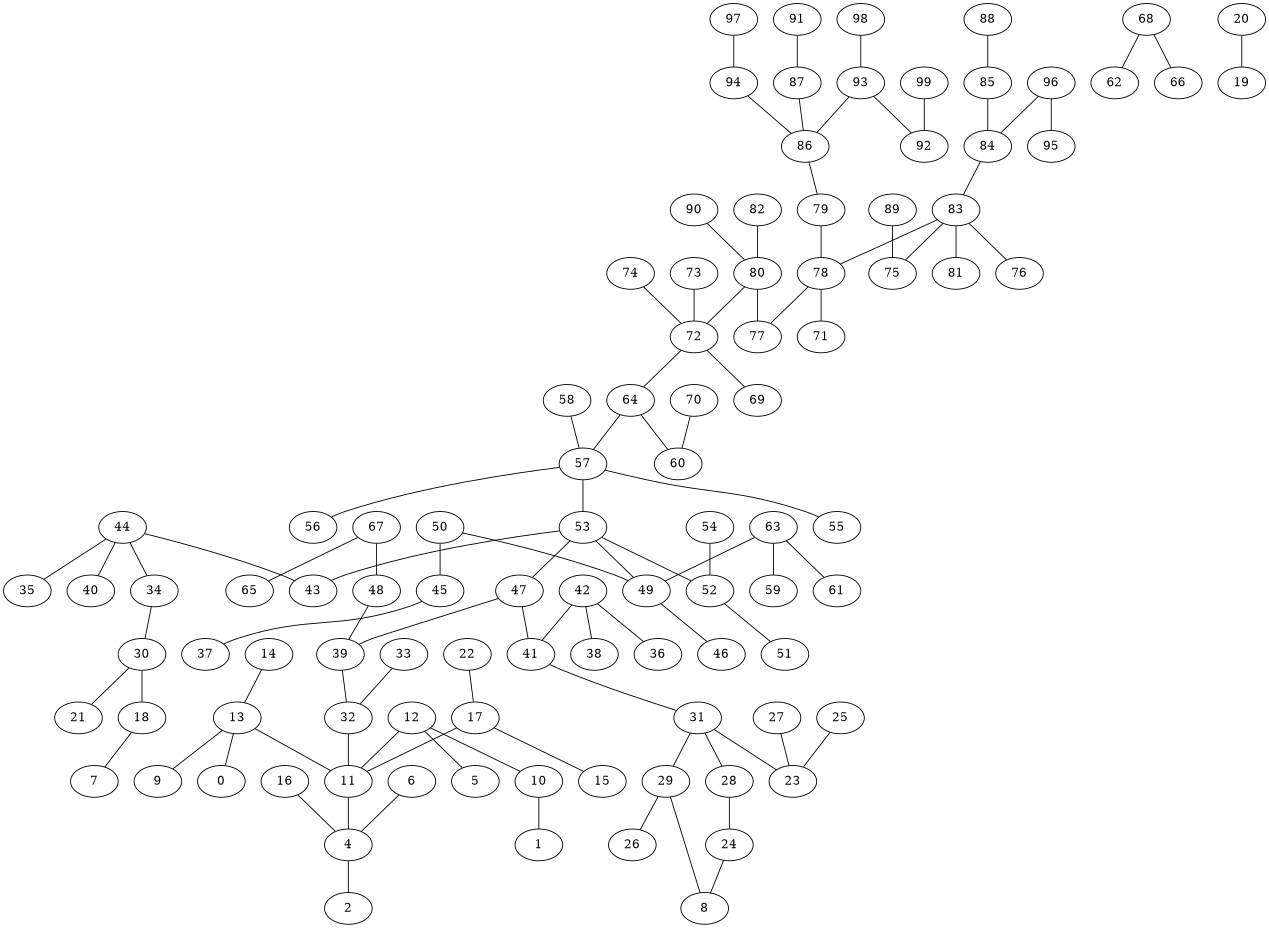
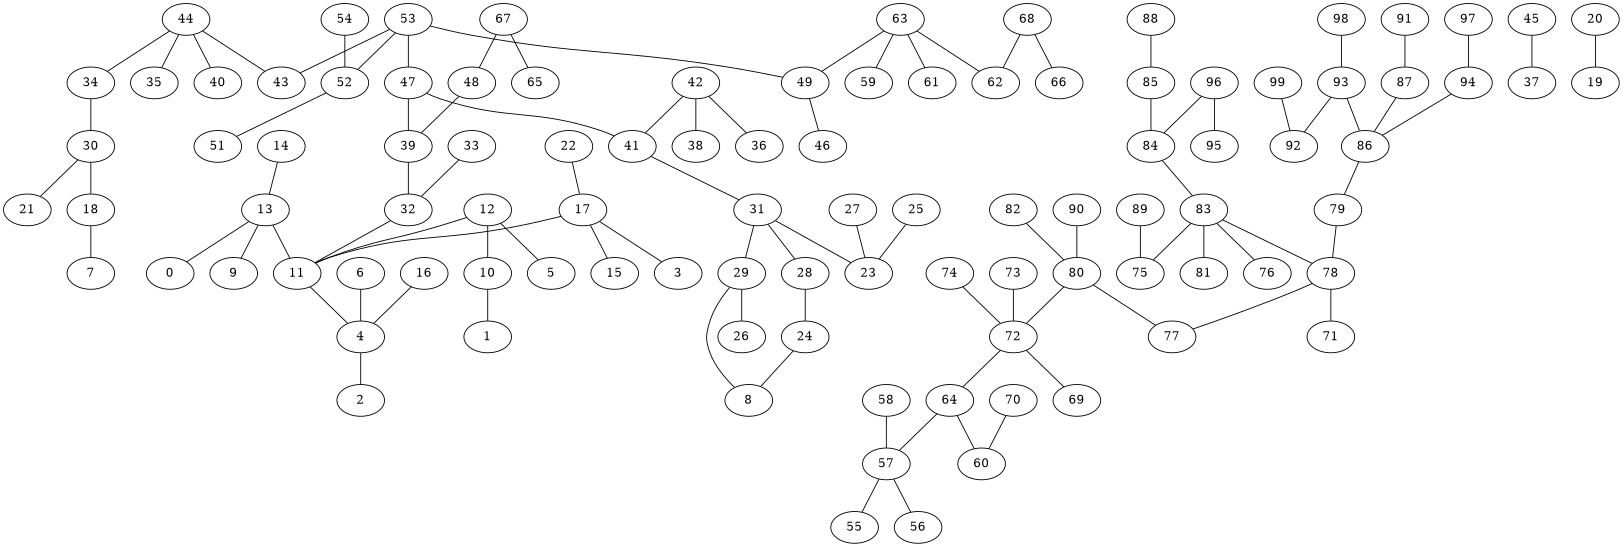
none -> (948, 51)
none -> (678, 273)
(583, 496) -> none
(440, 527) -> none
